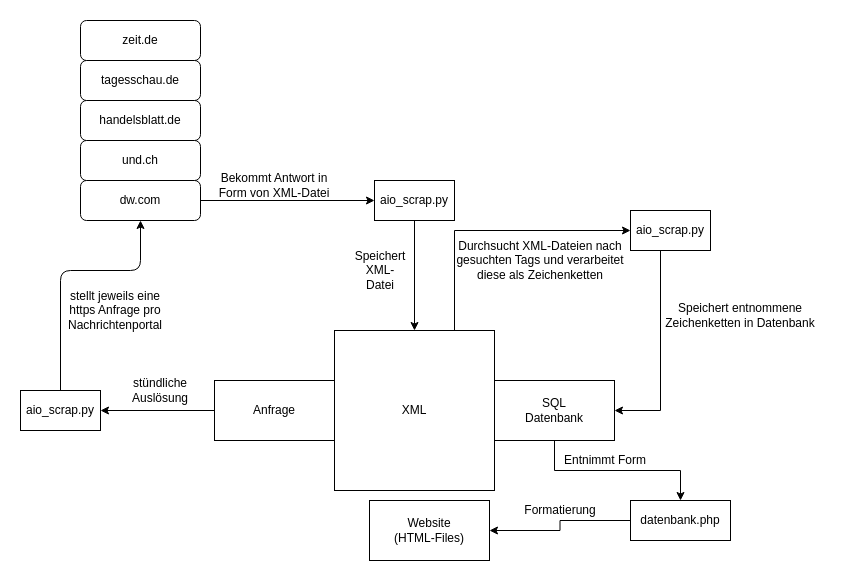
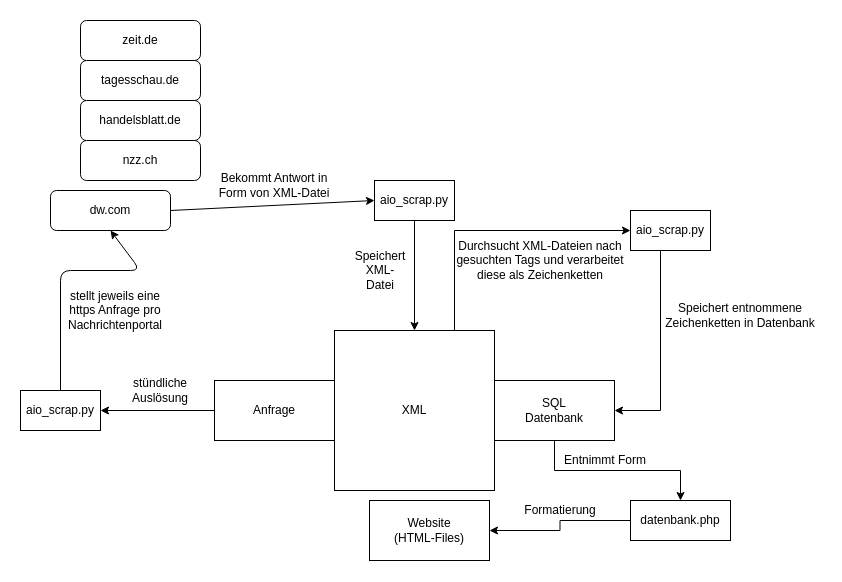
(141, 161) -> (141, 161)
(141, 201) -> (111, 211)
